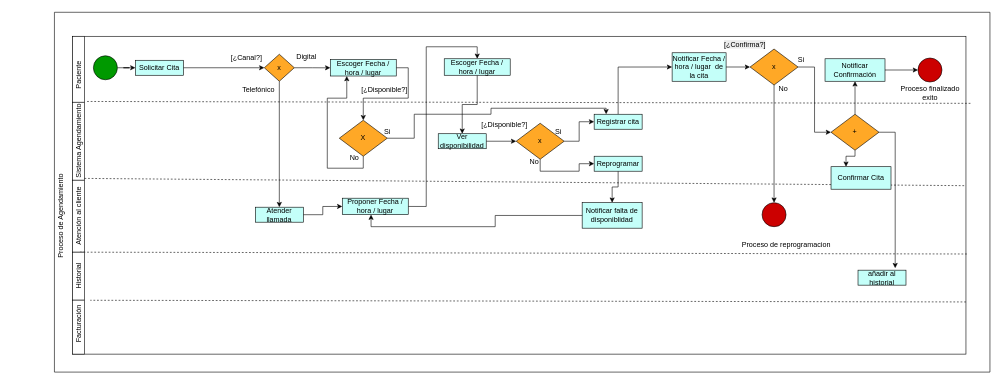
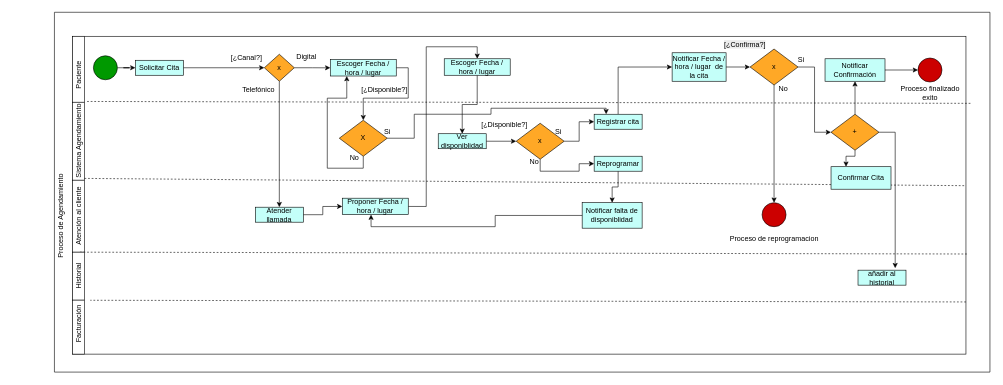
(462, 141) -> (462, 141)
(786, 245) -> (774, 239)
